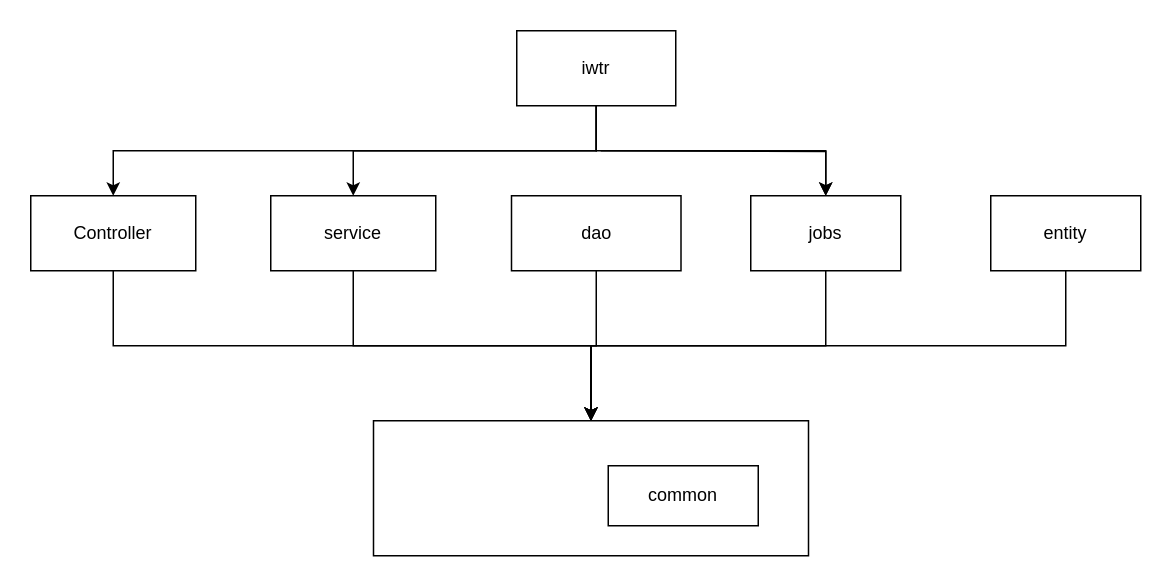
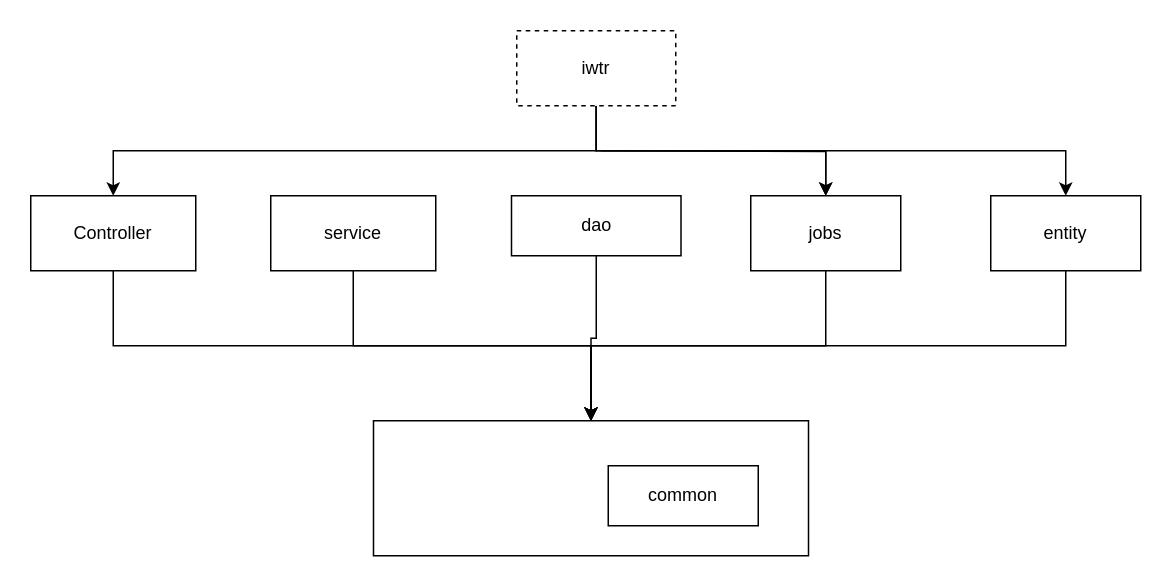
(596, 68) -> (596, 68)
(353, 169) -> (965, 151)
(596, 233) -> (596, 226)
